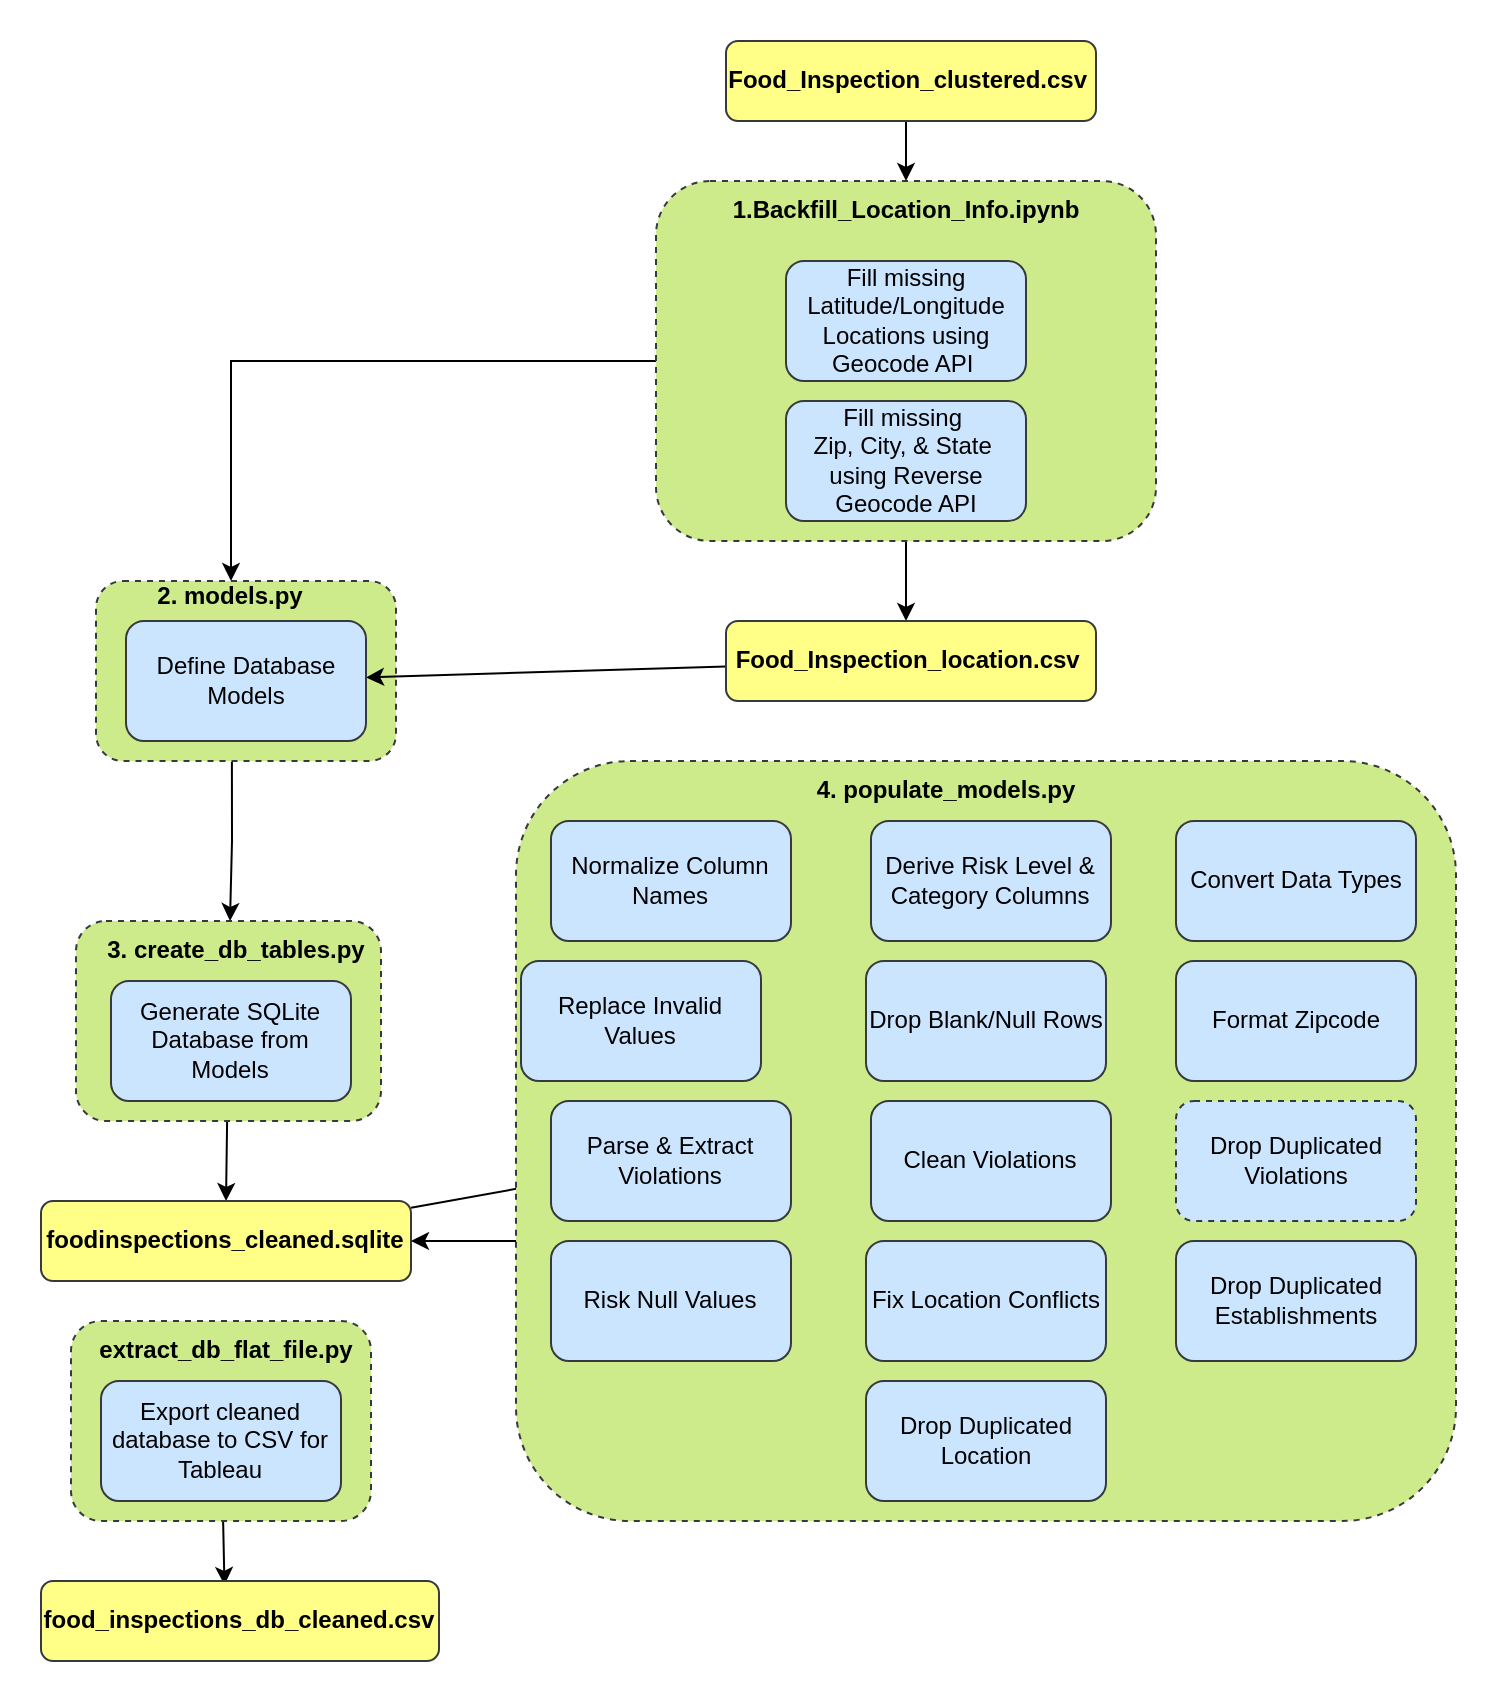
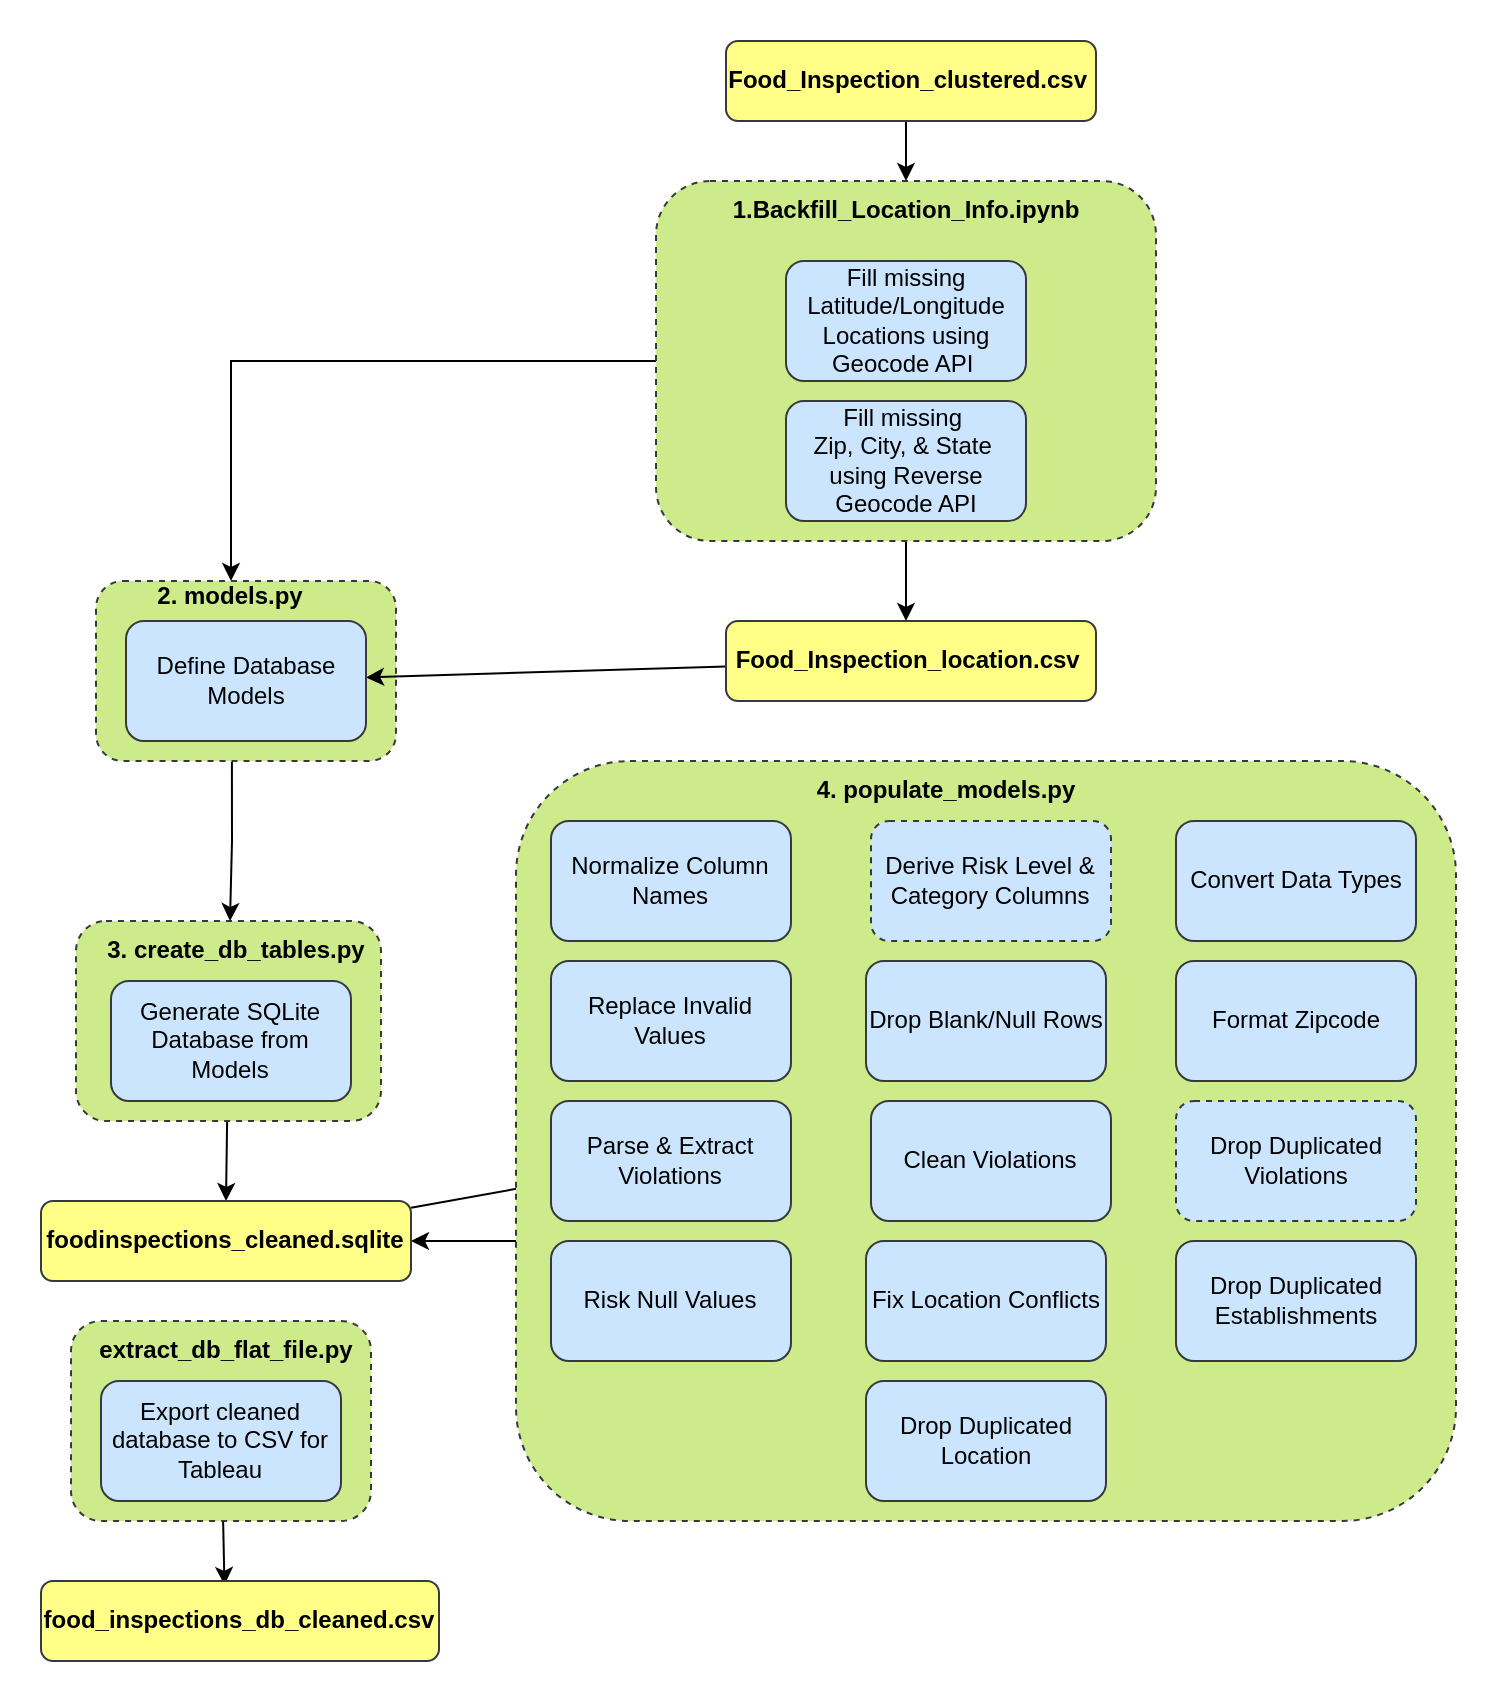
(991, 881) -> (991, 881)
(641, 1021) -> (671, 1021)
